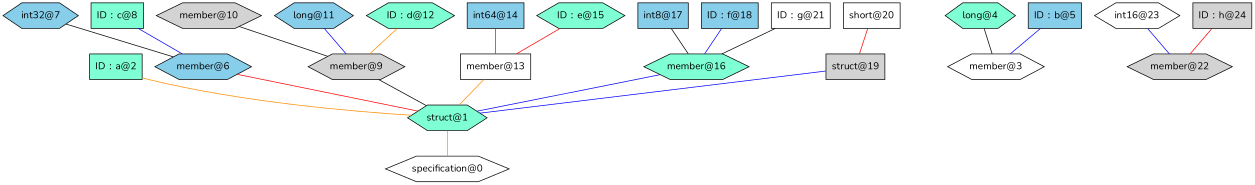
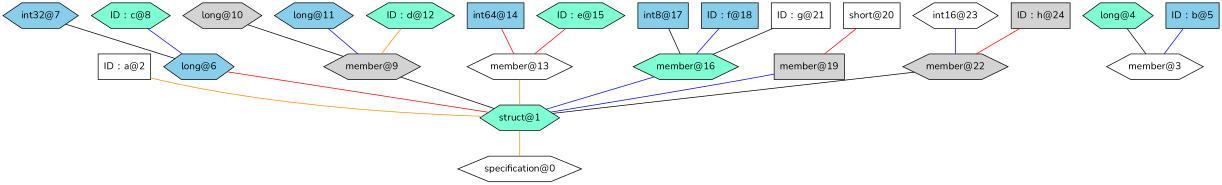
(117, 16) -> (131, 16)
(209, 16) -> (222, 16)
(116, 67) -> (124, 67)
(203, 67) -> (199, 67)
(496, 67) -> (520, 67)
(855, 67) -> (809, 67)
none -> (733, 93)
